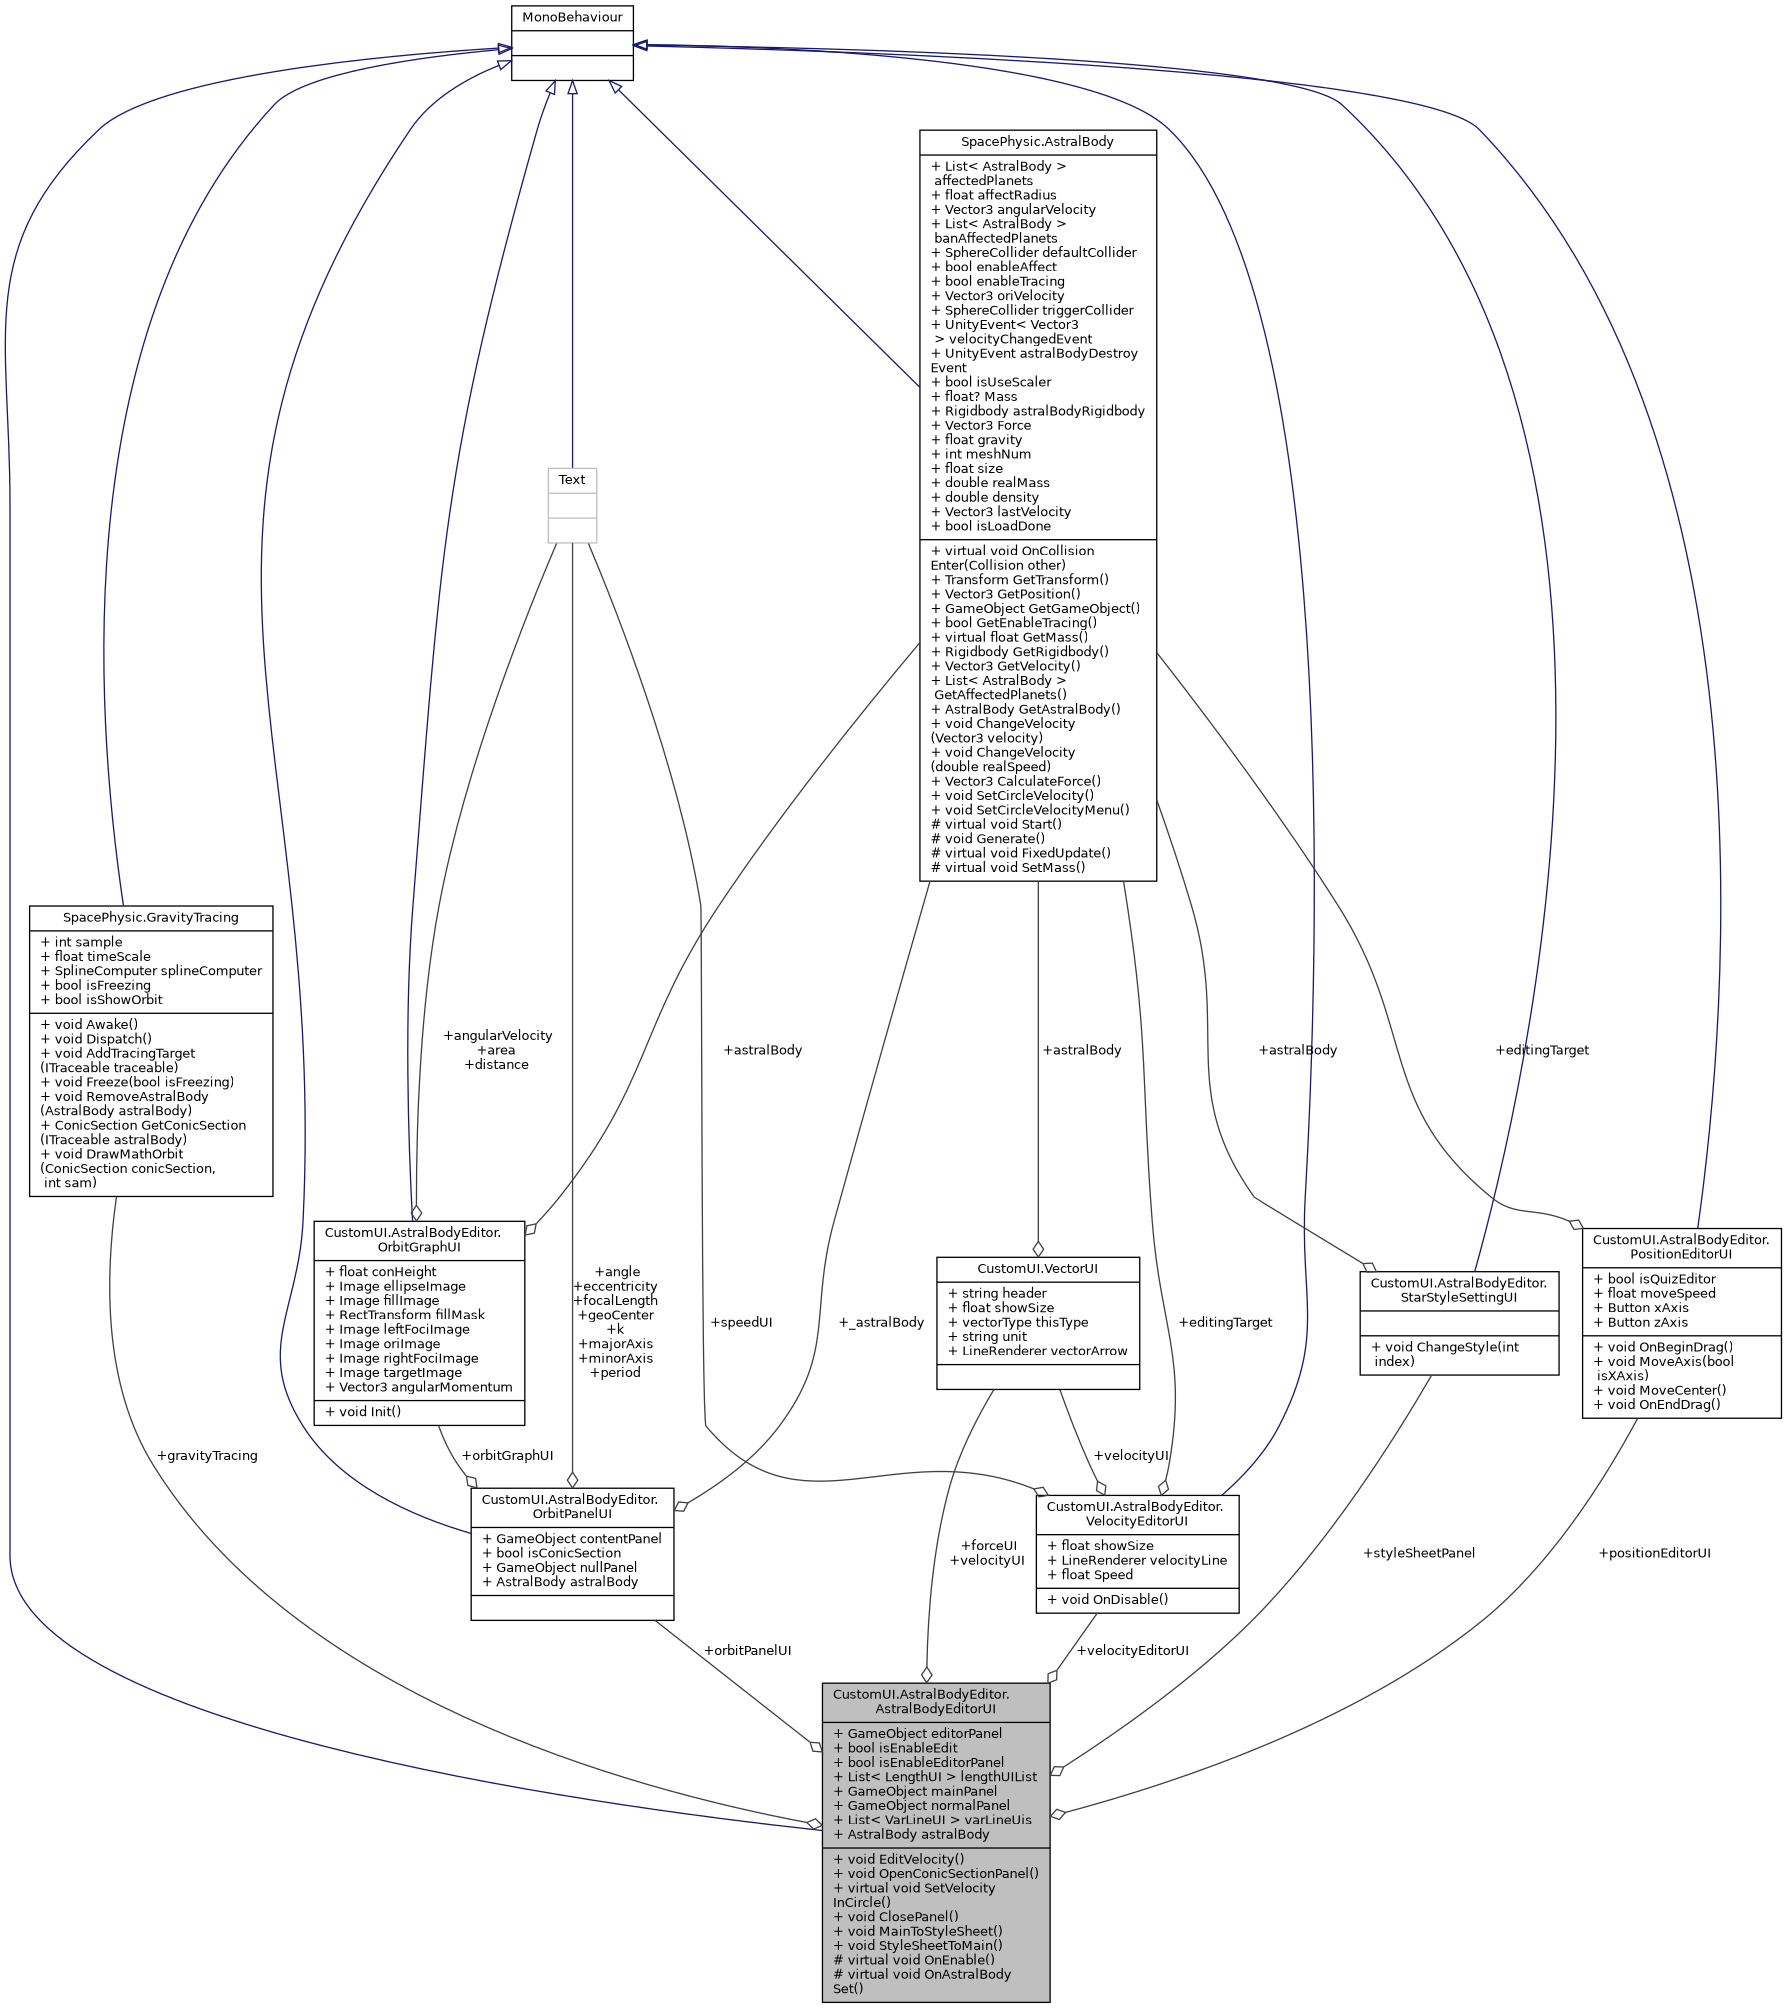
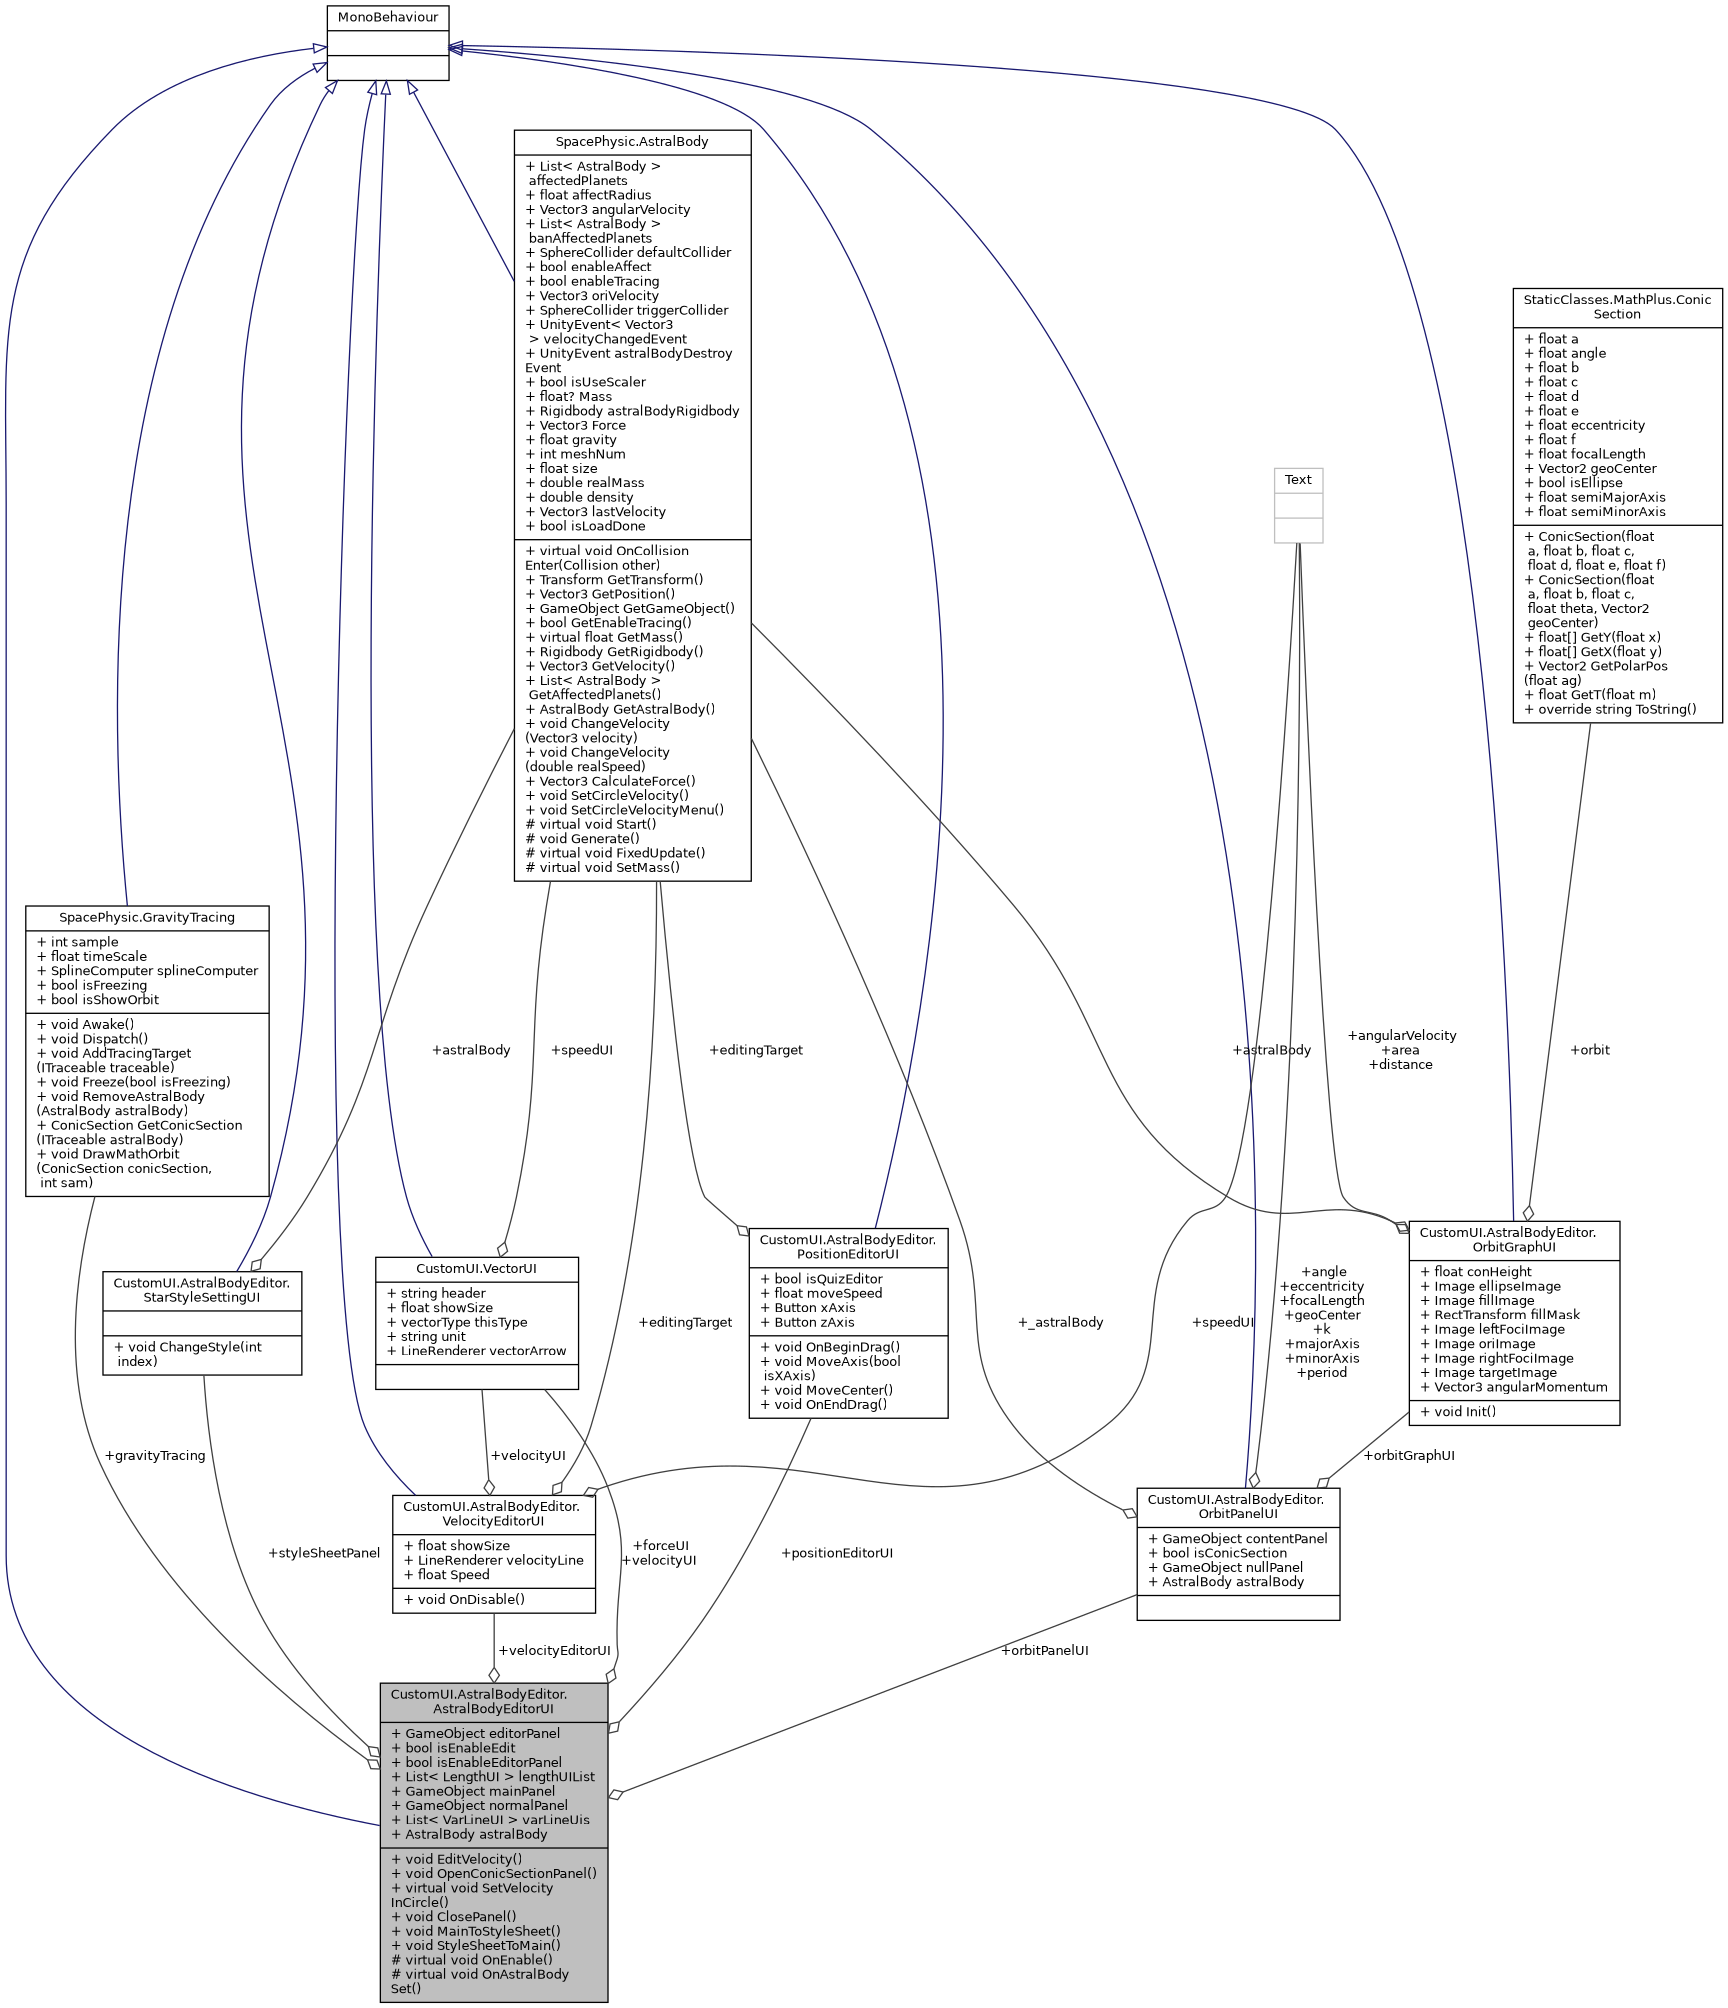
(573, 281) -> (371, 679)
none -> (1618, 506)
(1080, 1051) -> (581, 1051)
